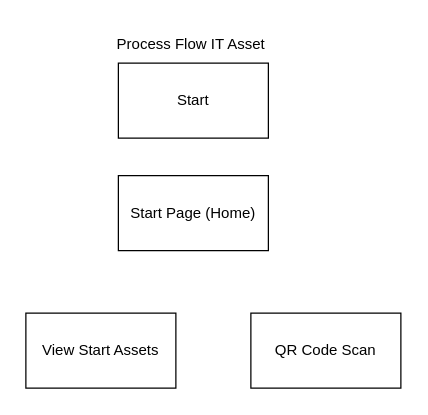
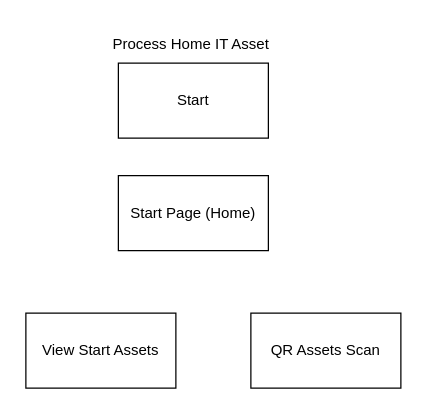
(193, 44) -> (193, 44)
(326, 351) -> (326, 351)
